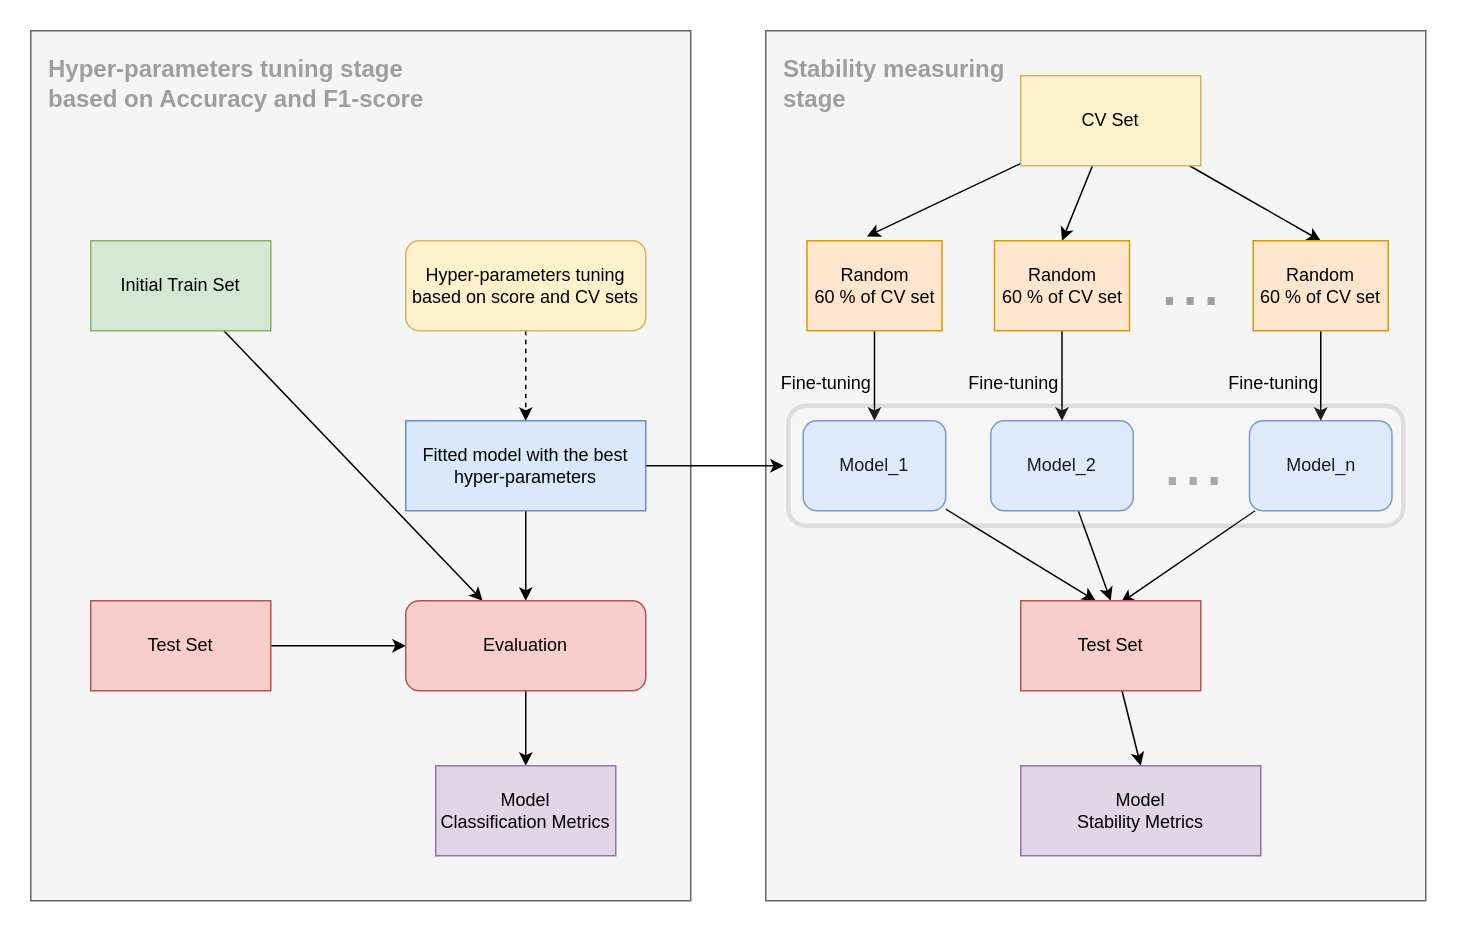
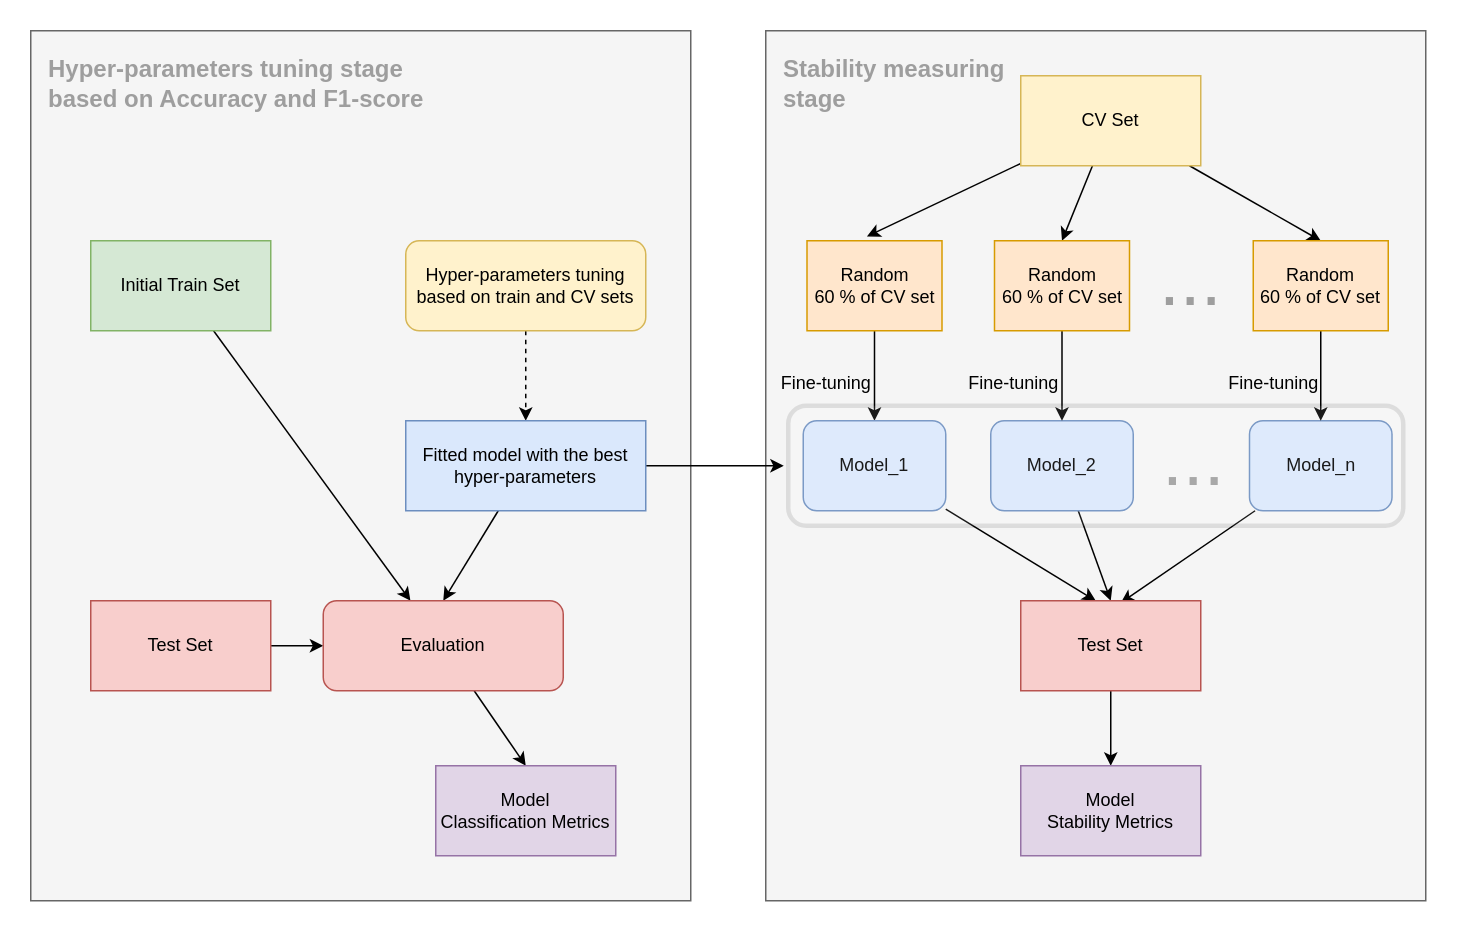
(526, 286) -> (526, 286)
(526, 646) -> (443, 646)
(1141, 811) -> (1111, 811)
